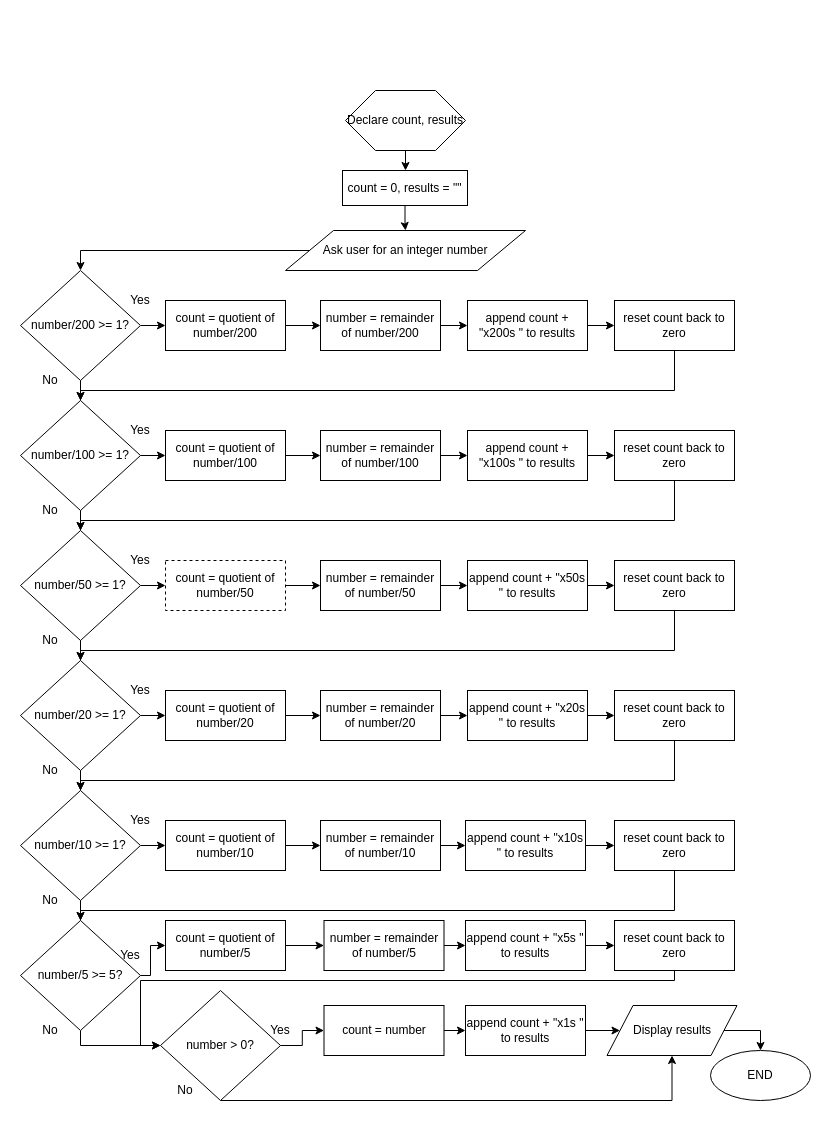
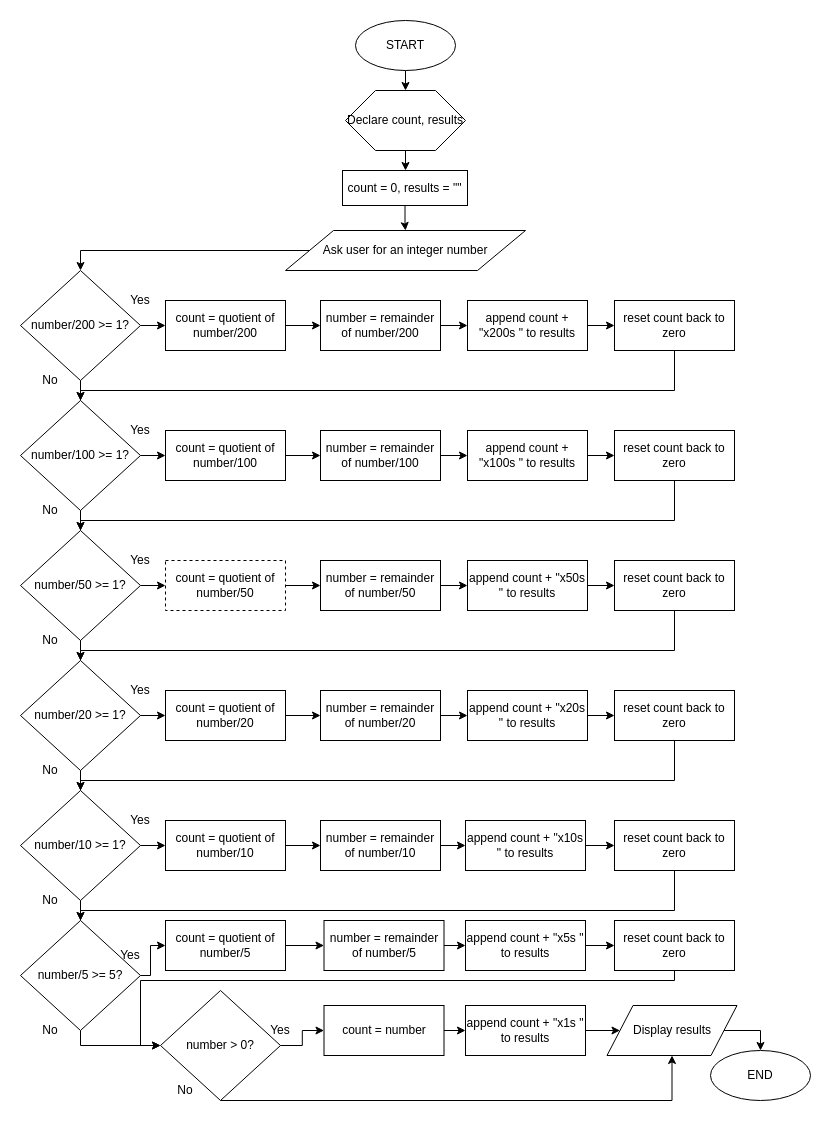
none -> (406, 46)
none -> (406, 77)
